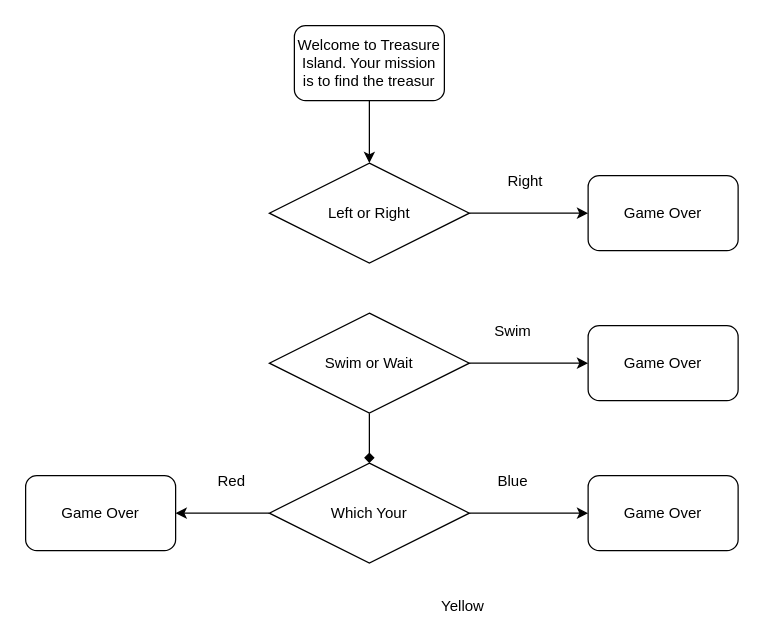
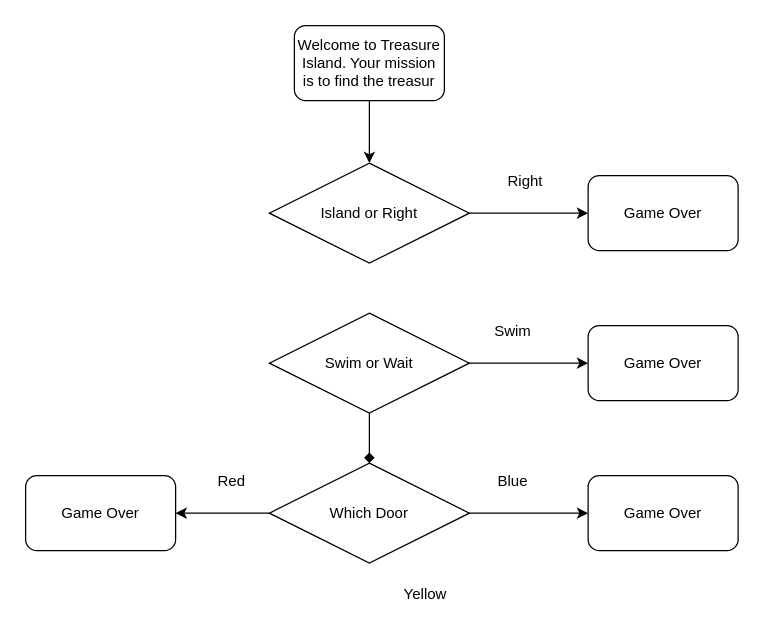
(369, 213) -> (369, 213)
(369, 513) -> (369, 513)
(463, 607) -> (426, 594)
